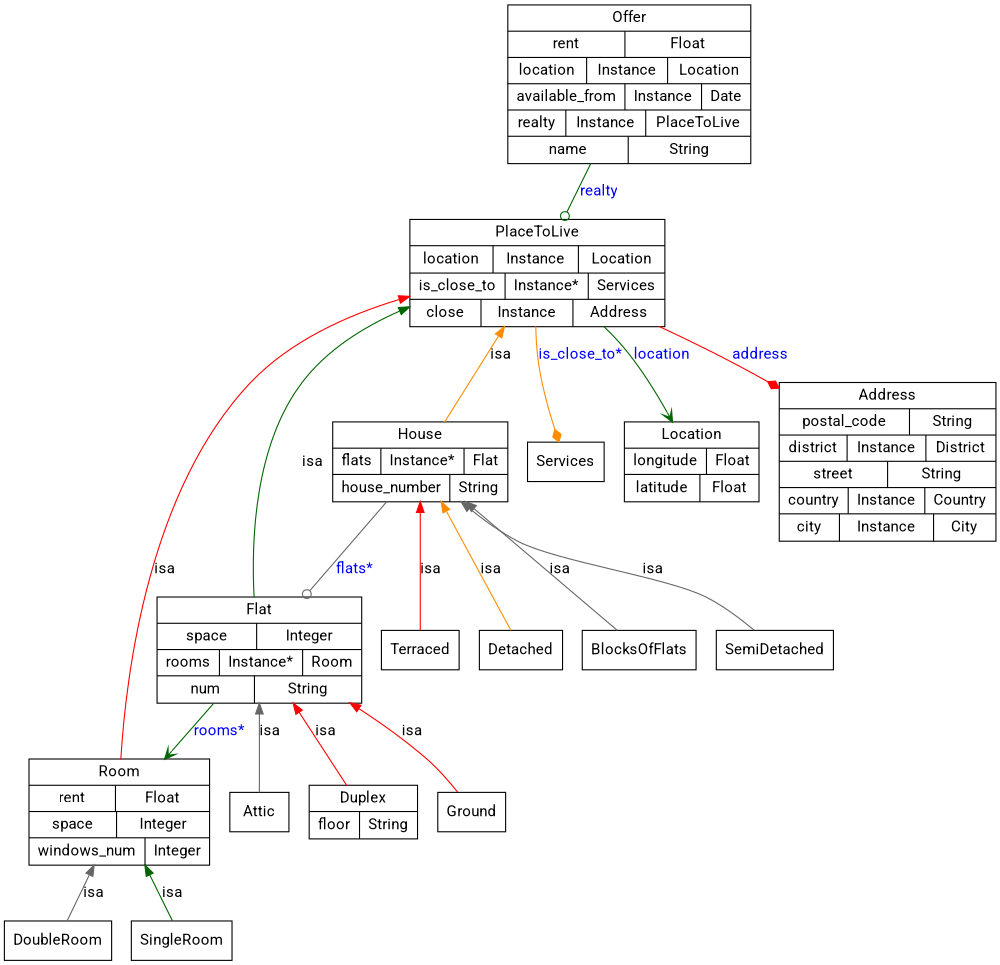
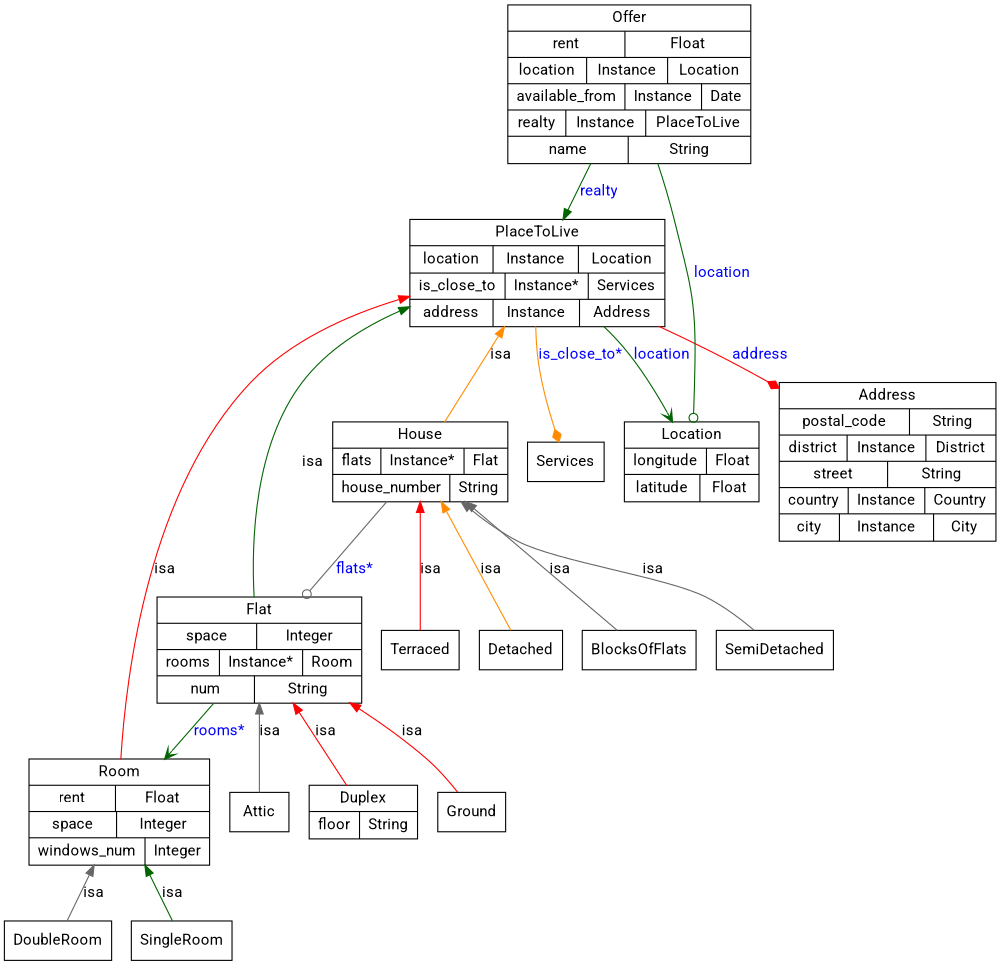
(579, 188) -> (579, 188)
none -> (690, 286)
(445, 312) -> (451, 312)
